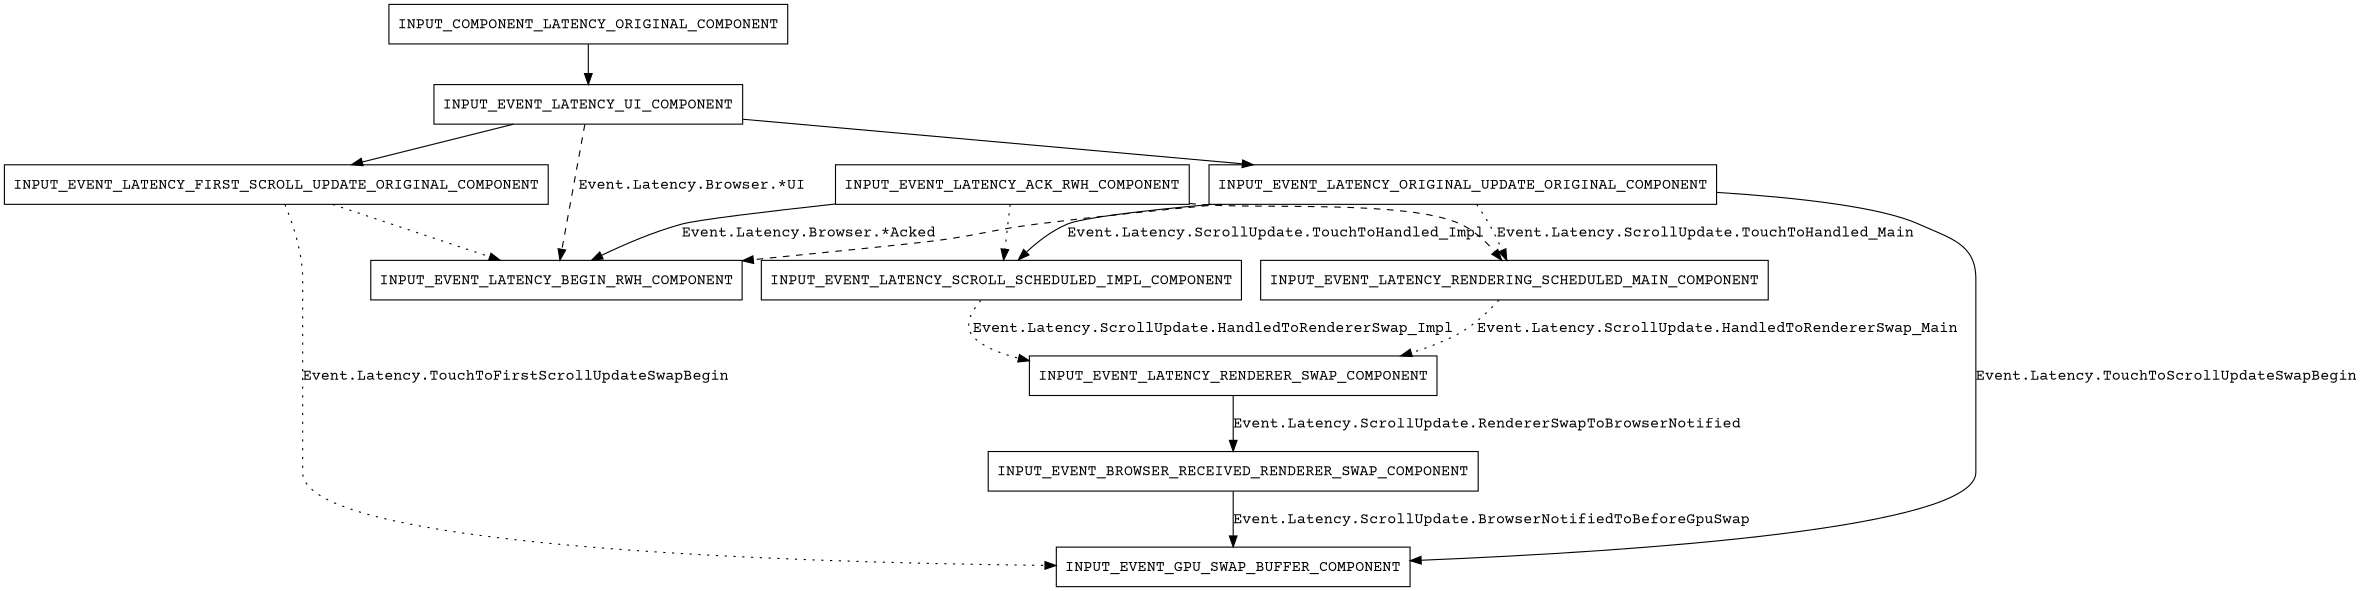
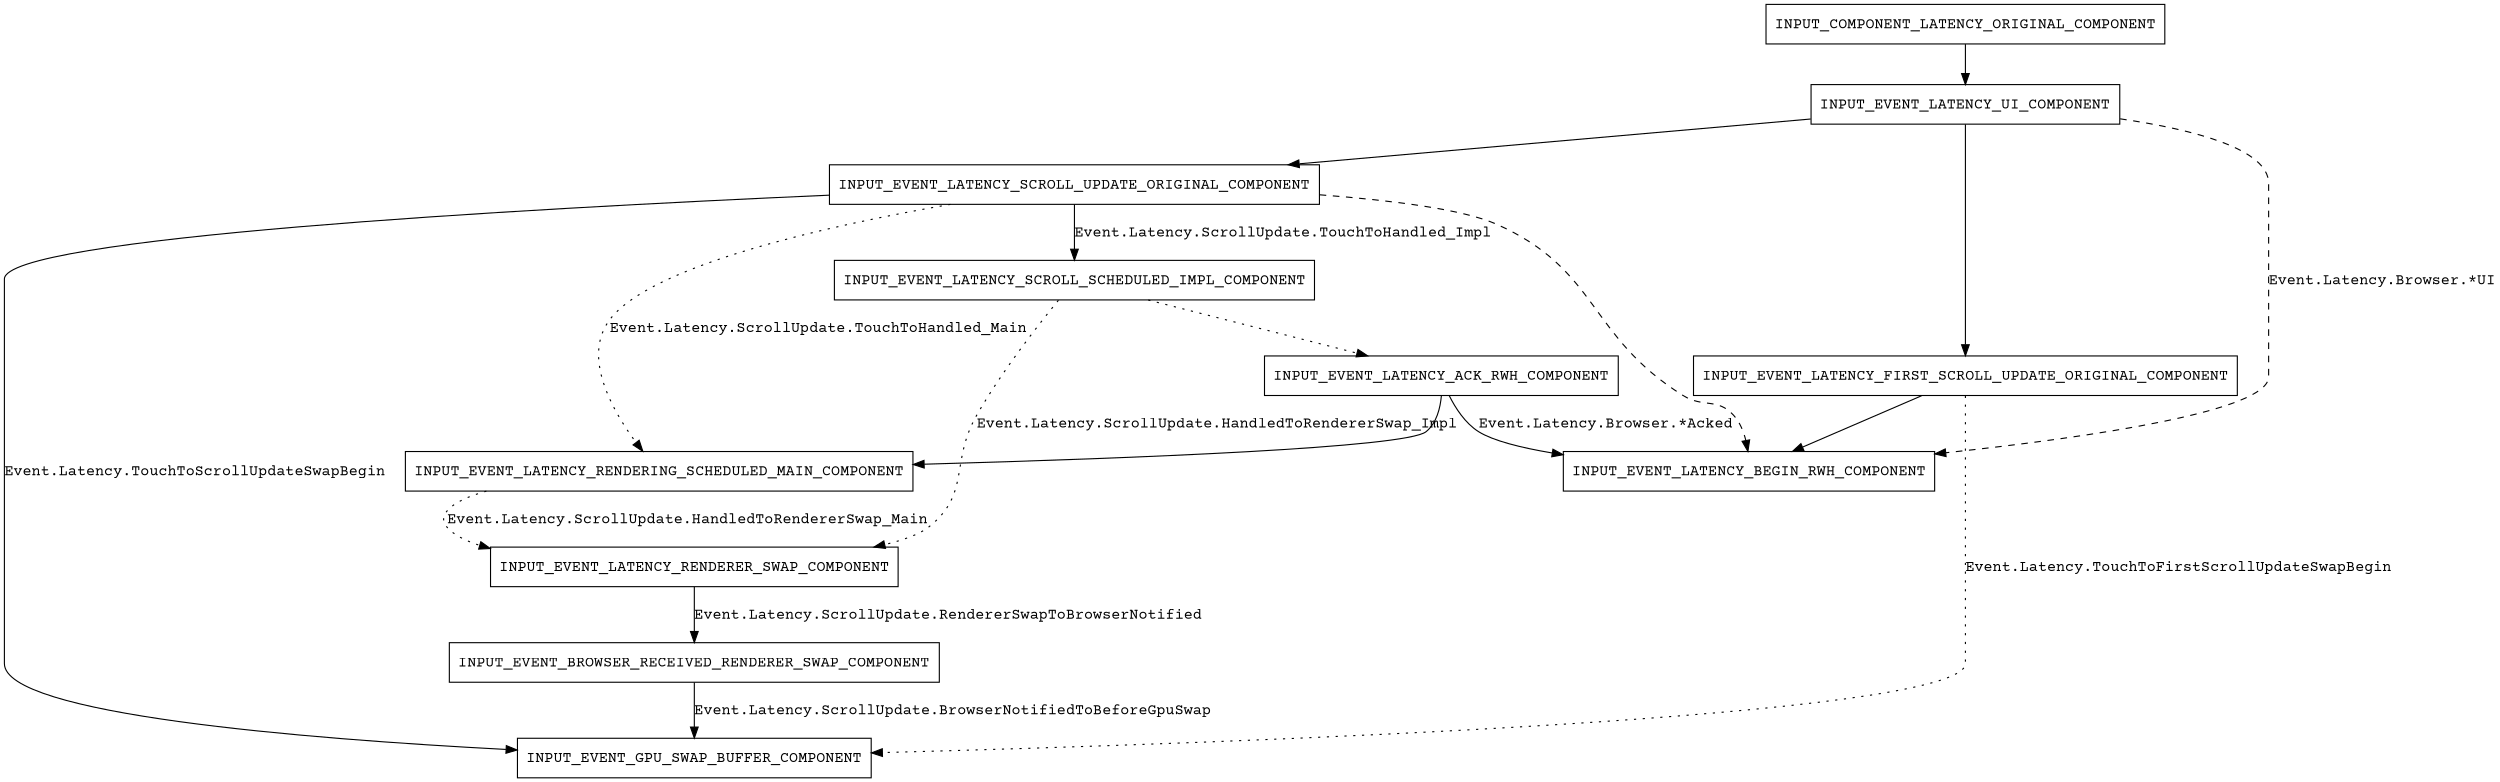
(1463, 185) -> (1074, 185)
(1348, 208) -> (1196, 454)
(1008, 221) -> (1253, 327)
(411, 231) -> (1862, 421)
